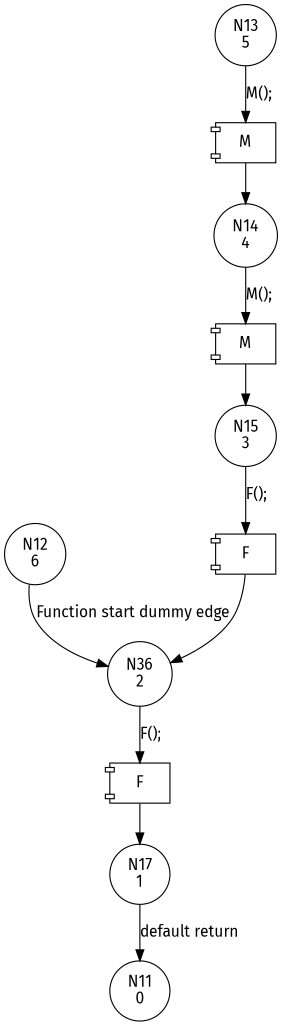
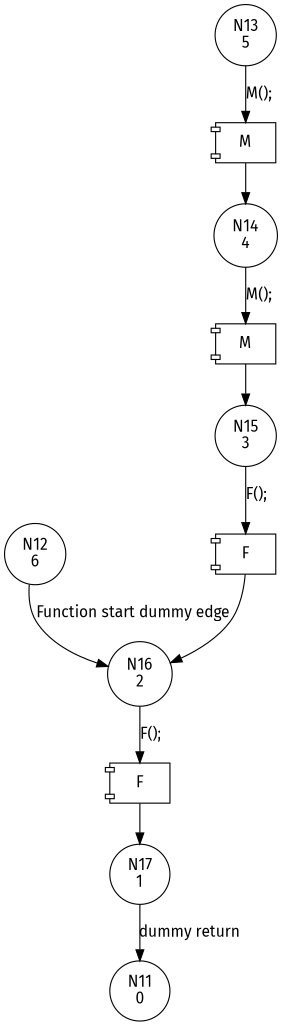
(140, 674) -> (140, 674)
(189, 933) -> (189, 933)
